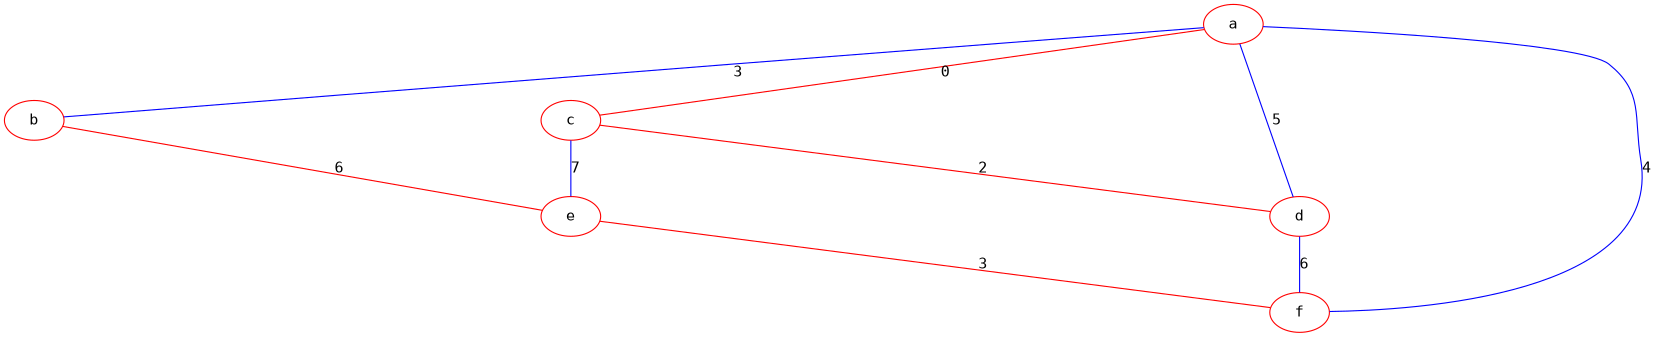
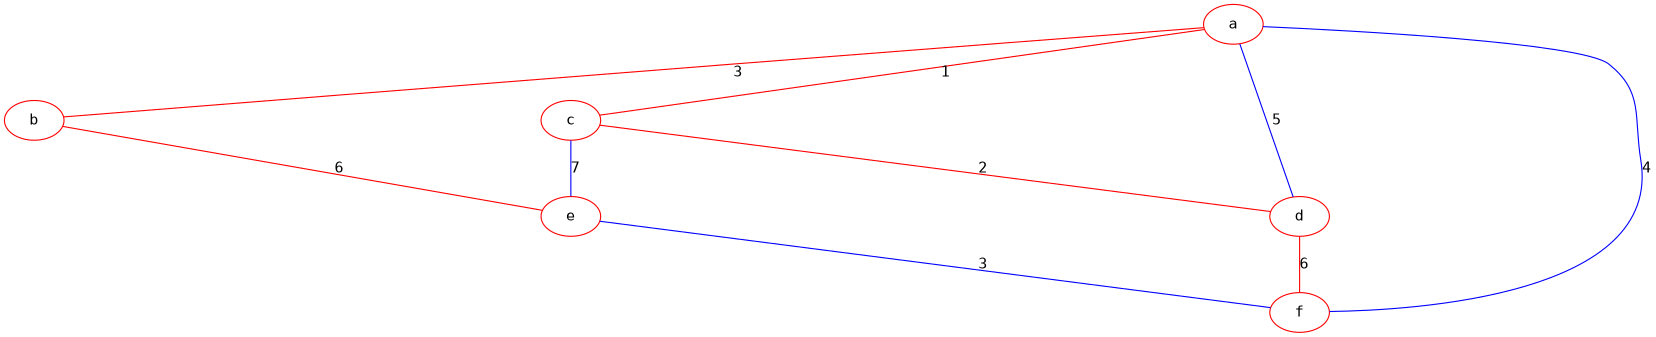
(634, 72) -> (634, 72)
(946, 72) -> (946, 72)
(935, 264) -> (935, 264)
(1300, 264) -> (1300, 264)
